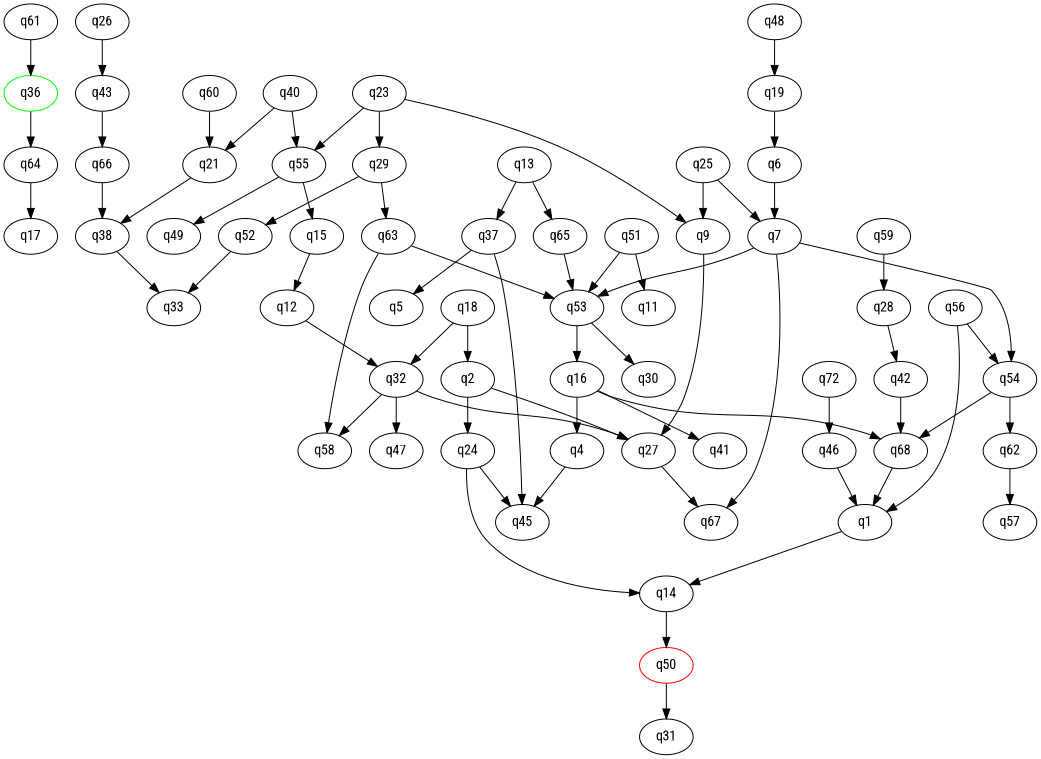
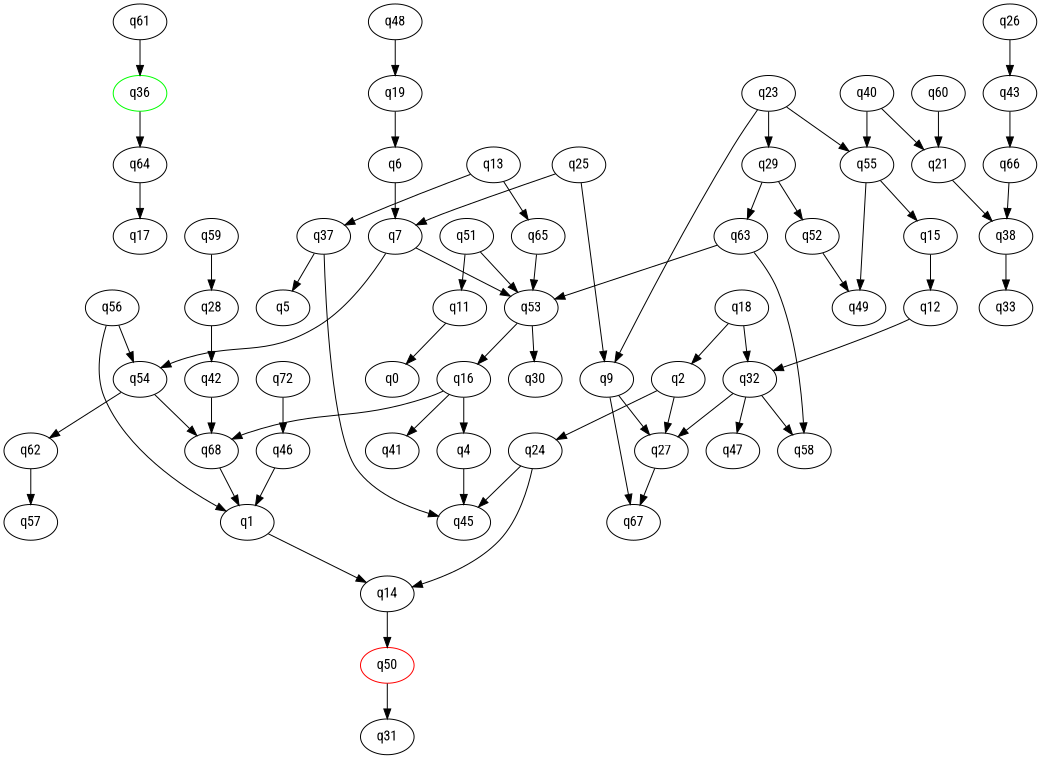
(213, 269) -> (833, 268)
none -> (392, 379)
(777, 382) -> (619, 446)
